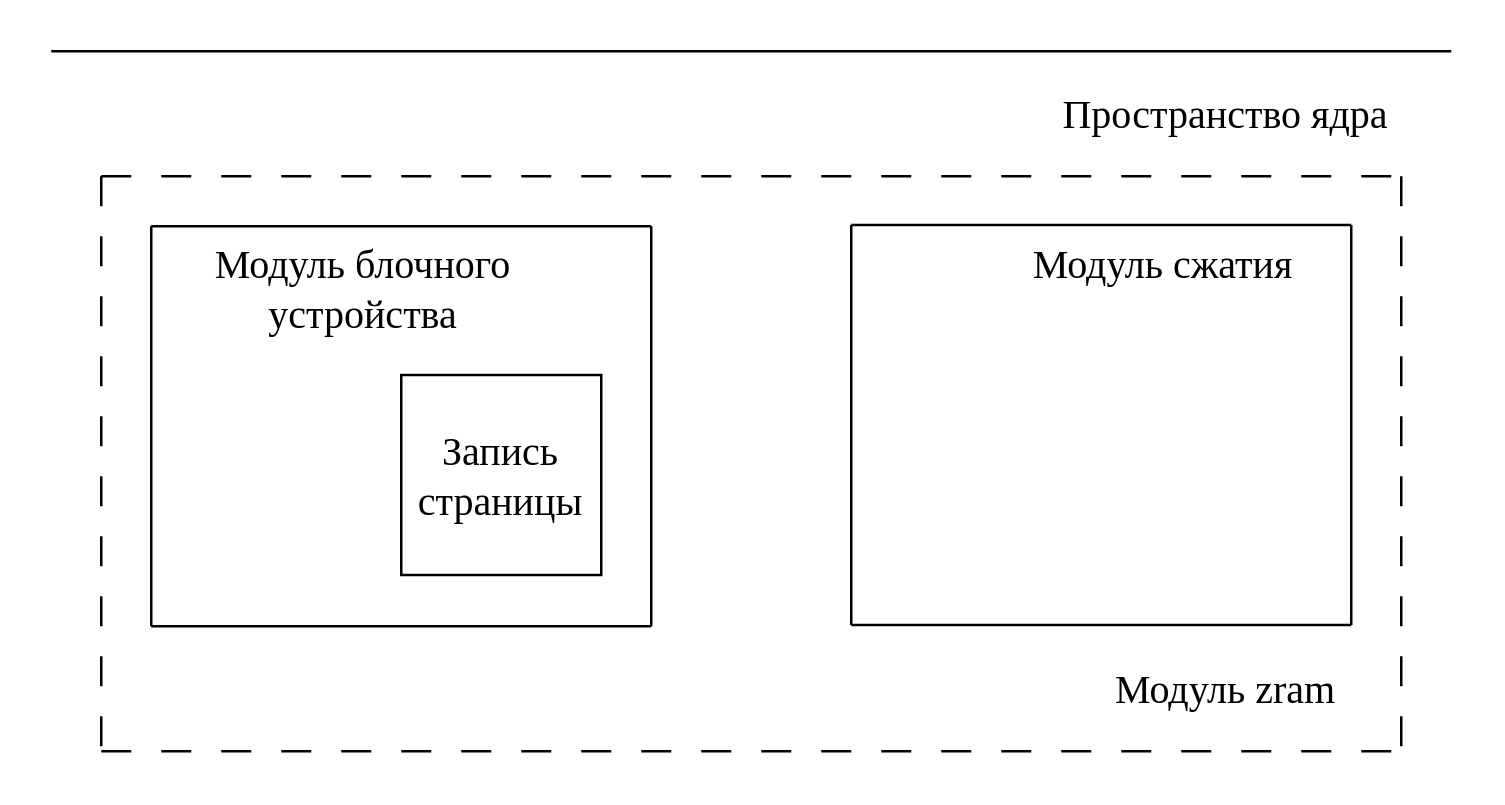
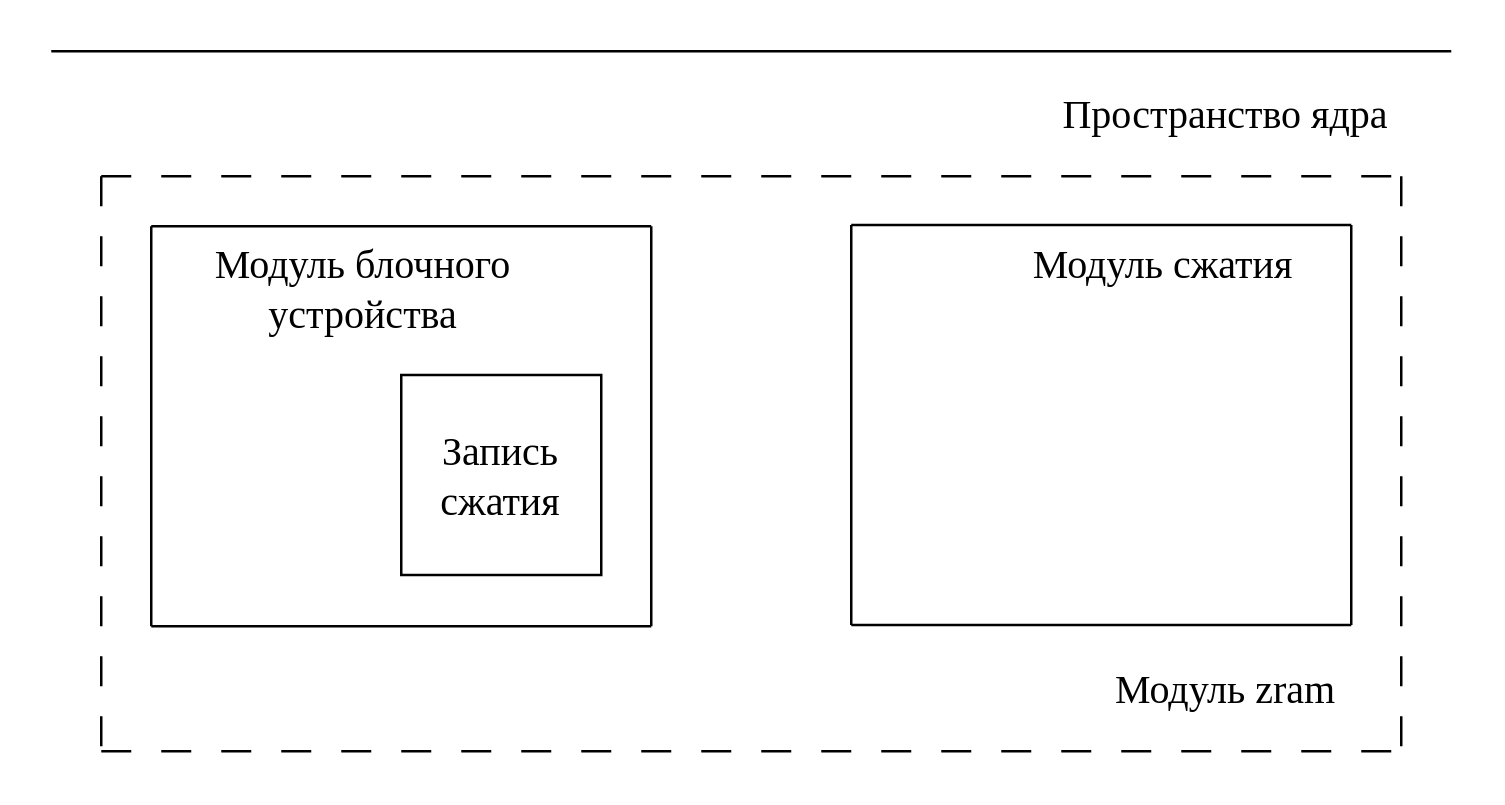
(501, 476) -> (501, 476)
